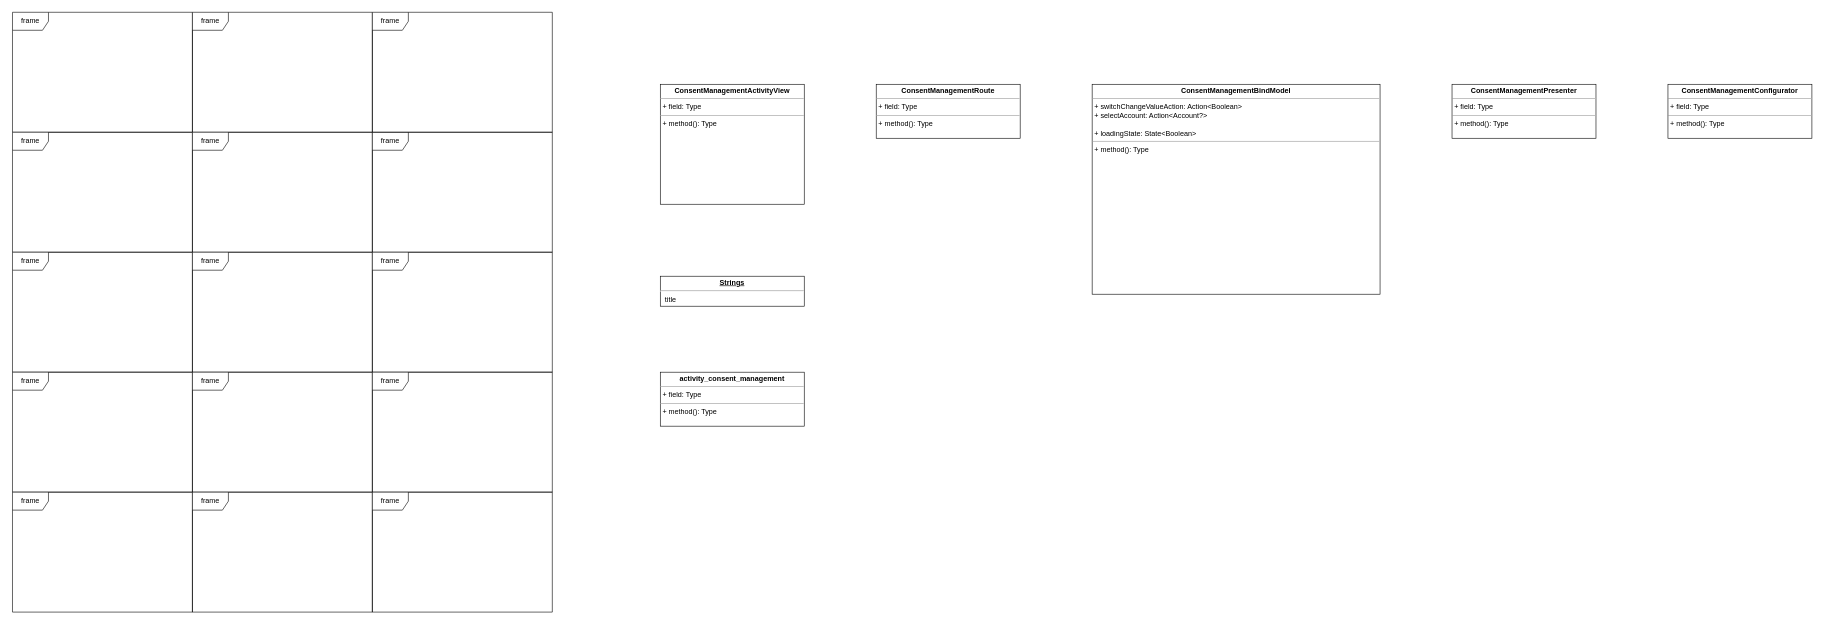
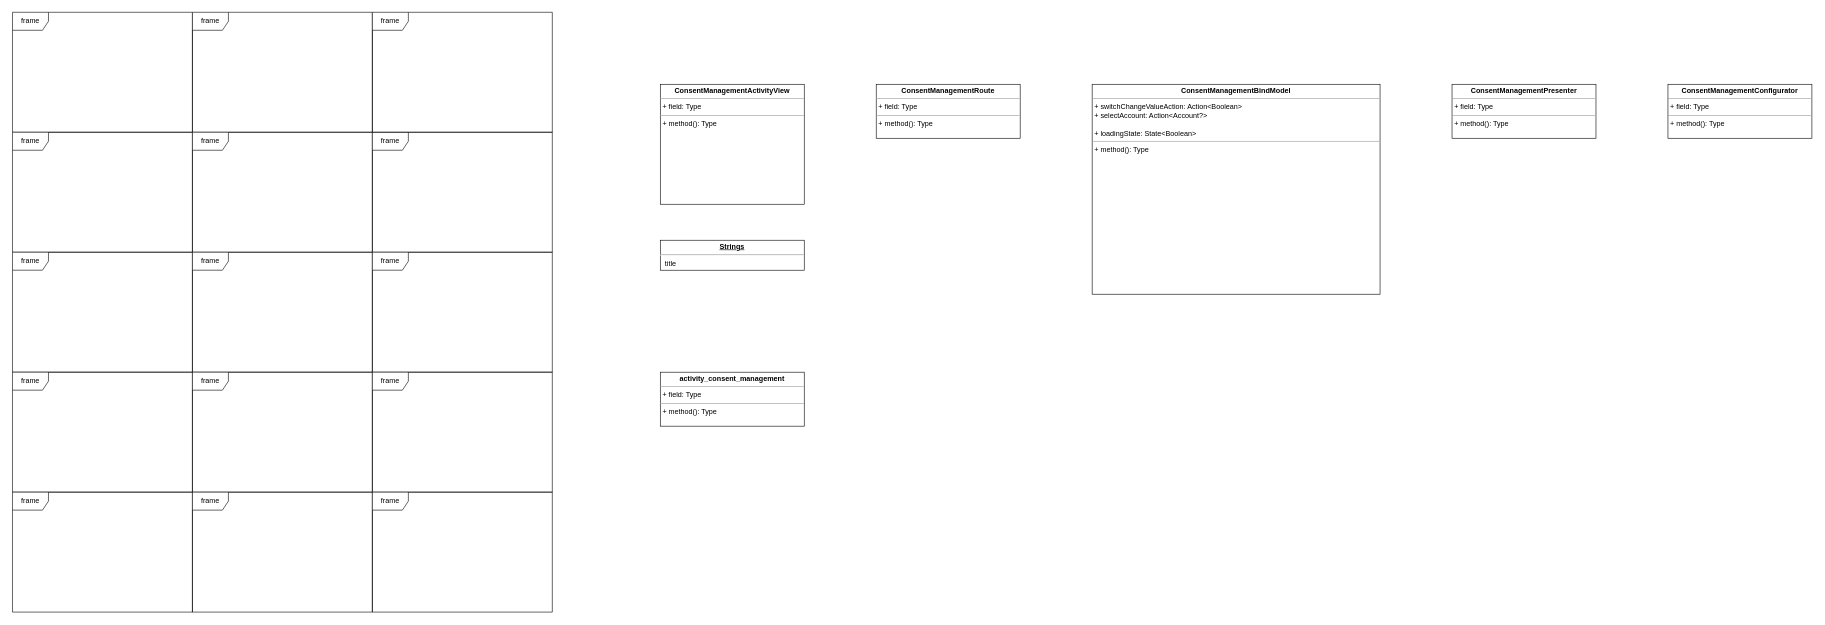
(732, 291) -> (732, 255)
